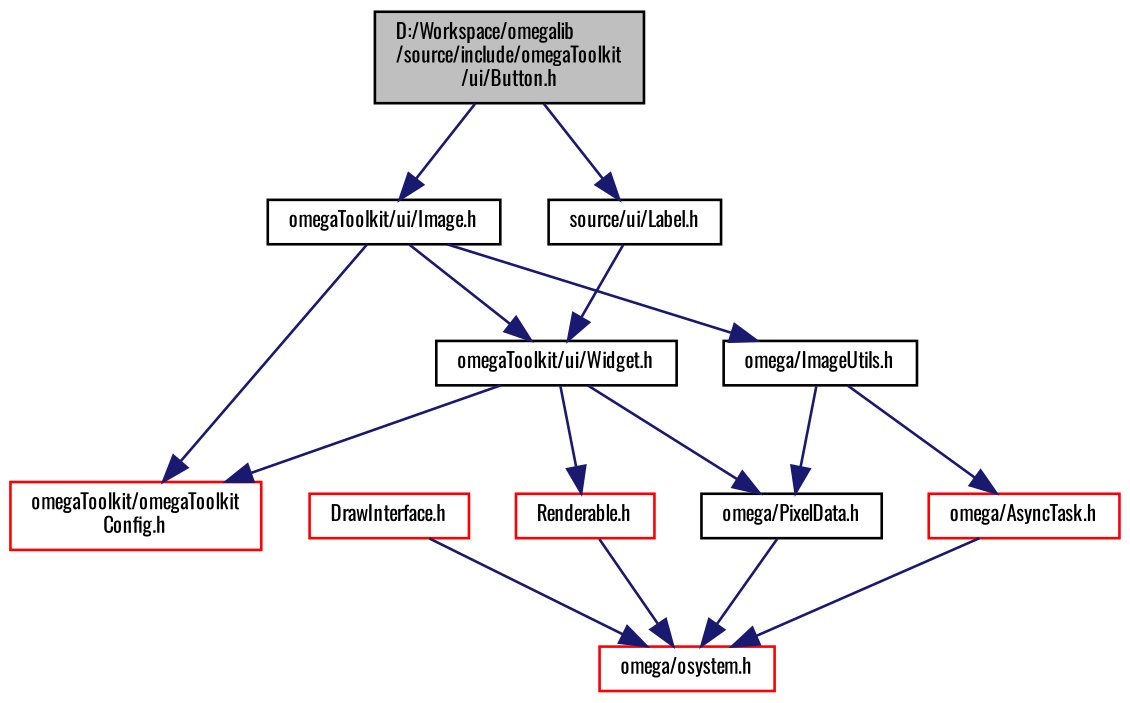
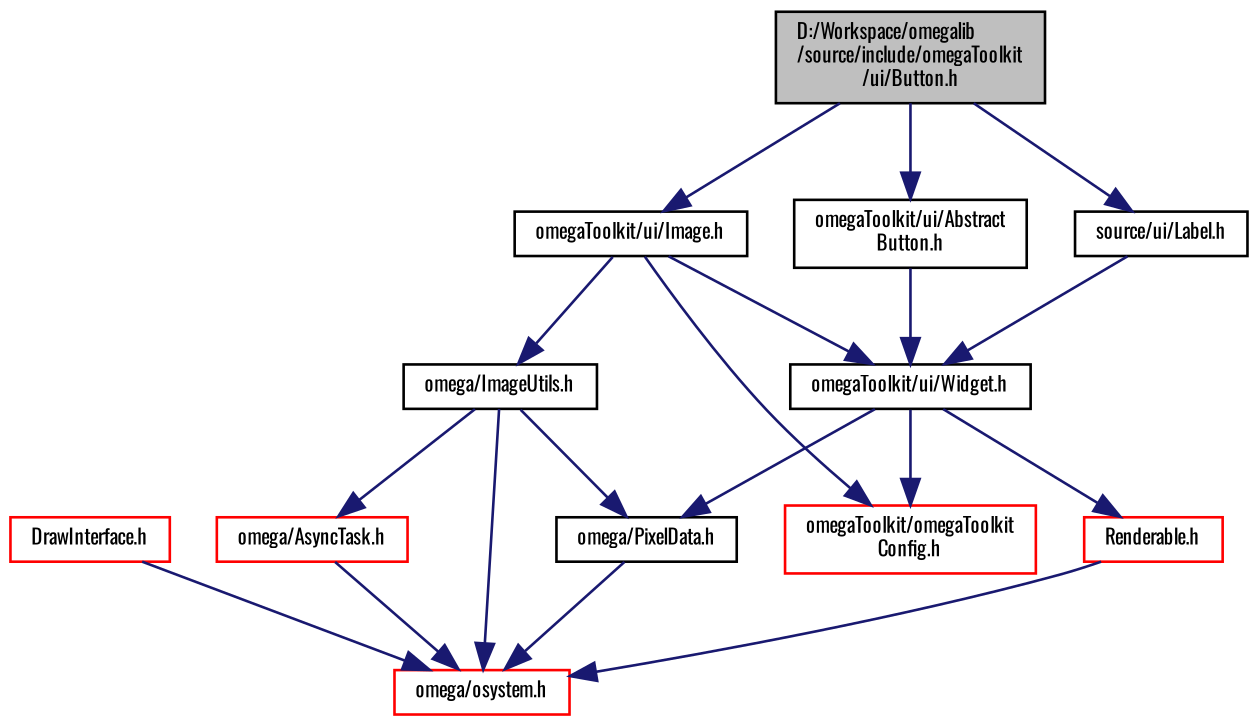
none -> (910, 234)
none -> (492, 526)
